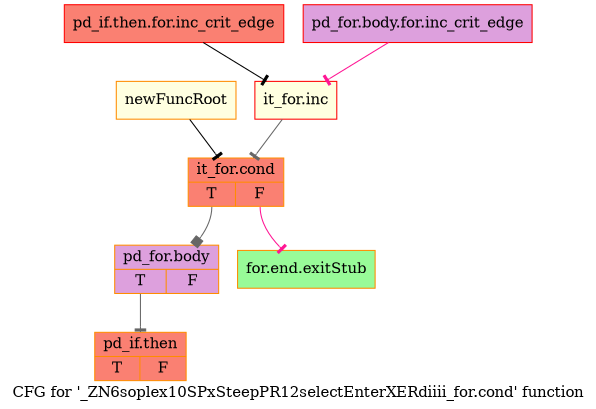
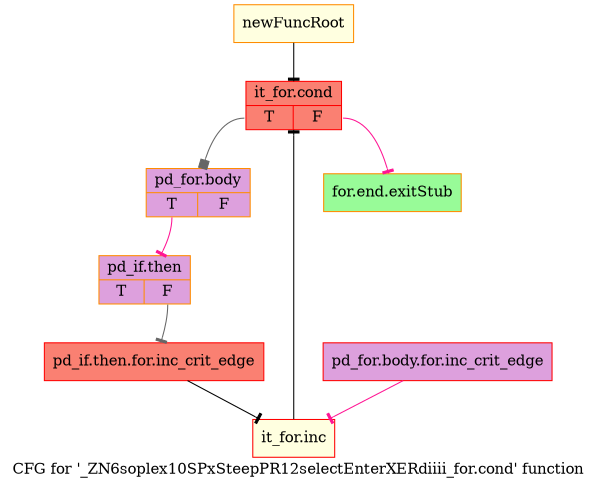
(269, 136) -> (294, 277)
(236, 182) -> (294, 106)
(140, 310) -> (169, 235)
none -> (166, 321)
(140, 356) -> (145, 280)
